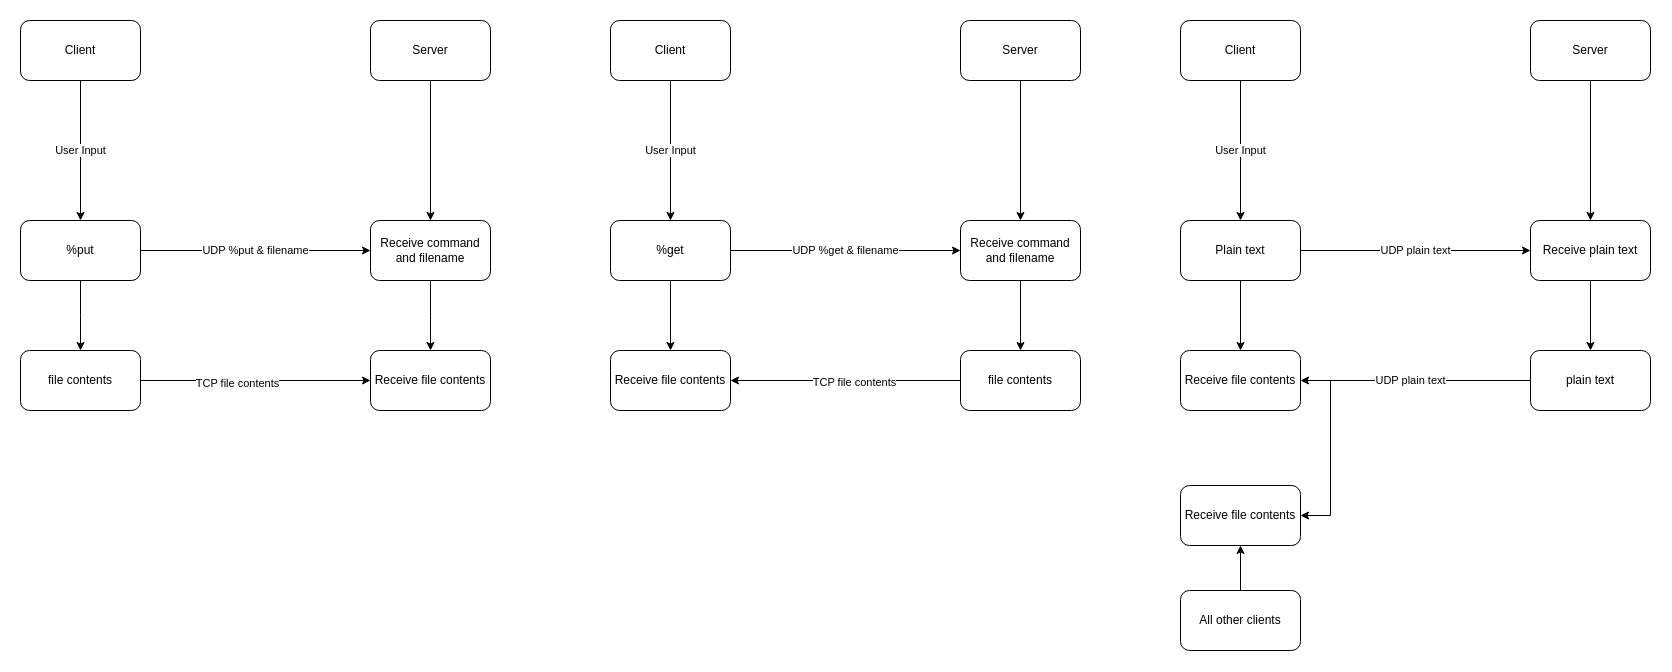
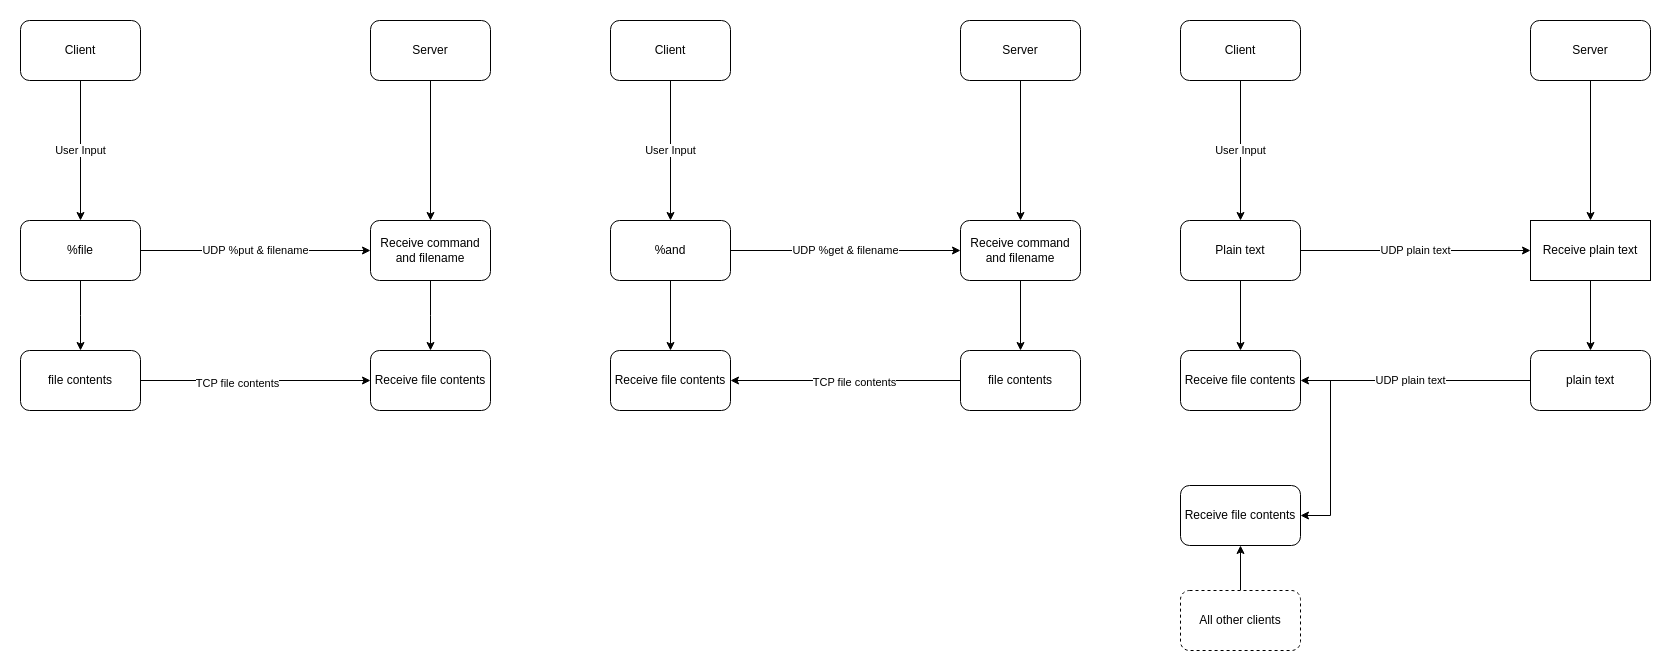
(81, 251) -> (81, 251)
(671, 251) -> (671, 251)
(1591, 251) -> (1591, 251)
(1241, 621) -> (1241, 621)
